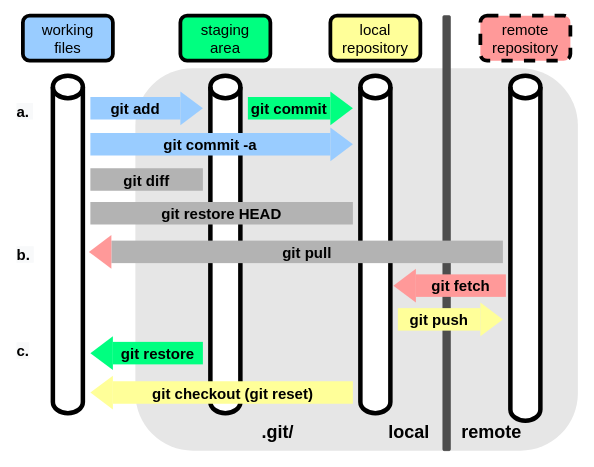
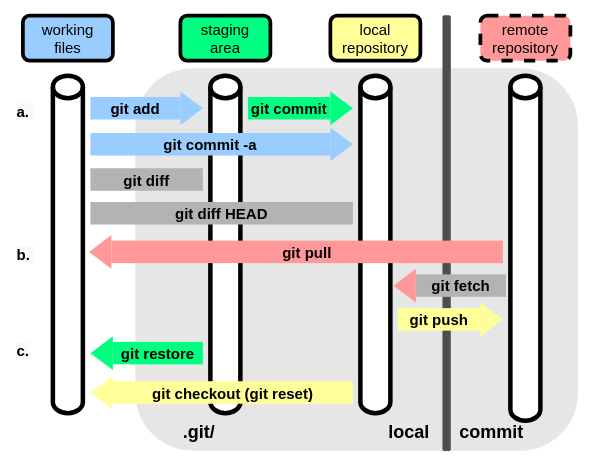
(222, 213) -> (222, 213)
(307, 252) -> (307, 252)
(461, 285) -> (461, 285)
(278, 432) -> (199, 432)
(492, 432) -> (492, 432)
